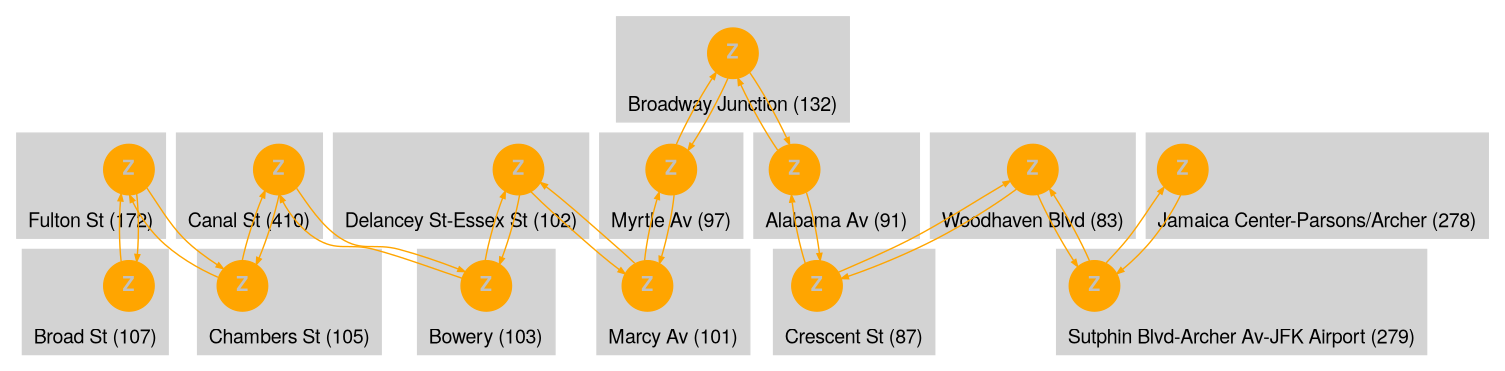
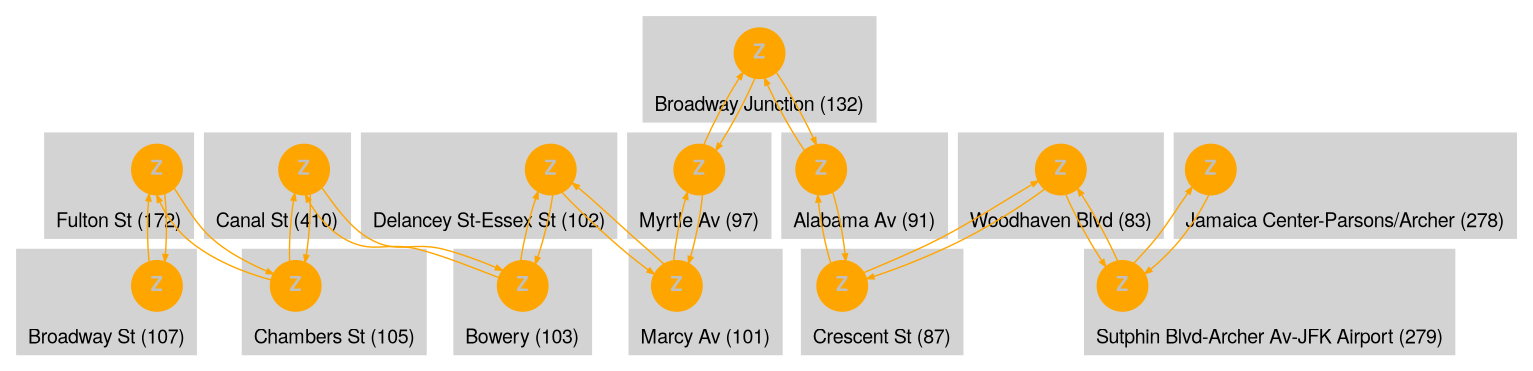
(95, 338) -> (107, 338)
